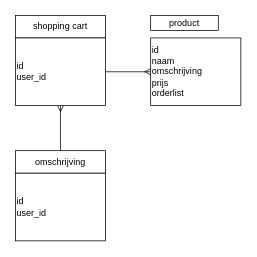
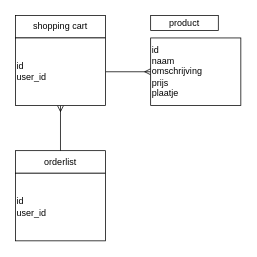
(180, 72) -> (180, 72)
(60, 162) -> (60, 162)
